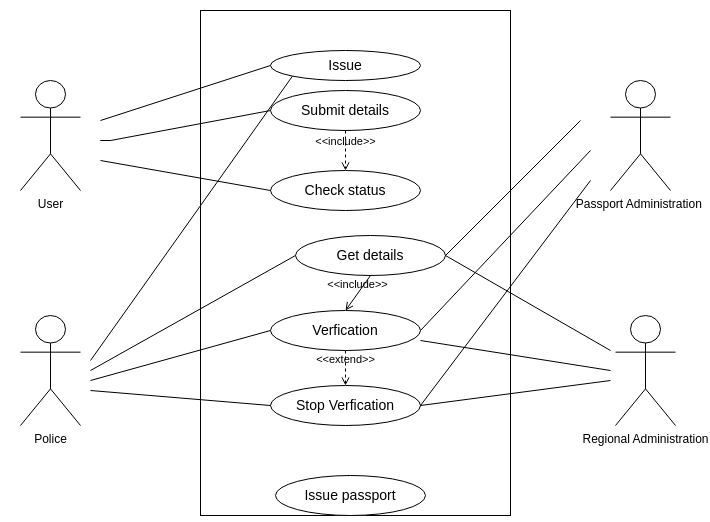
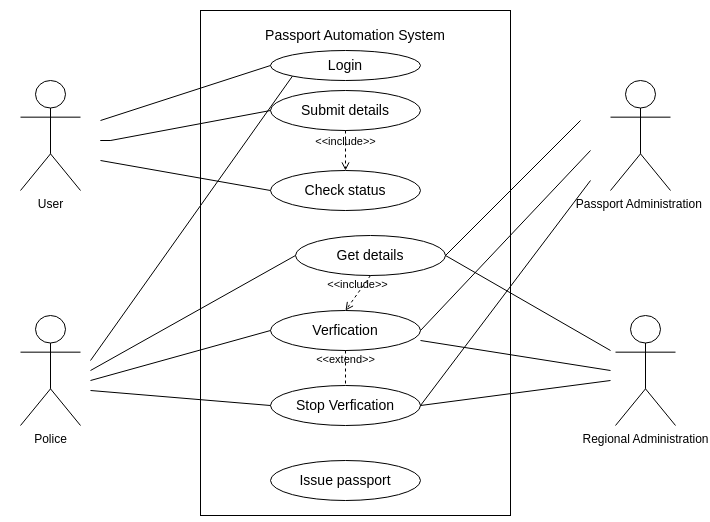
none -> (356, 36)
(346, 66) -> (346, 66)
(359, 292) -> (359, 292)
(346, 379) -> (346, 381)
(351, 496) -> (346, 481)
